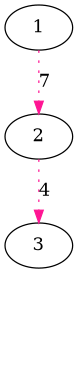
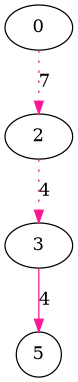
(39, 28) -> (39, 28)
none -> (39, 355)
